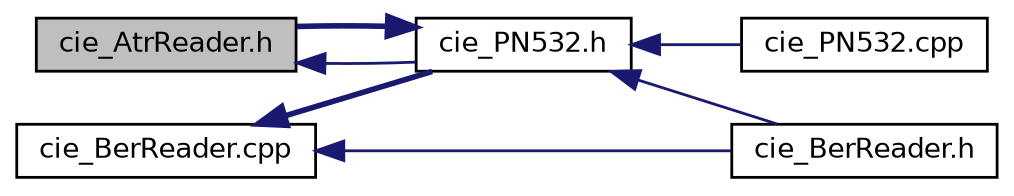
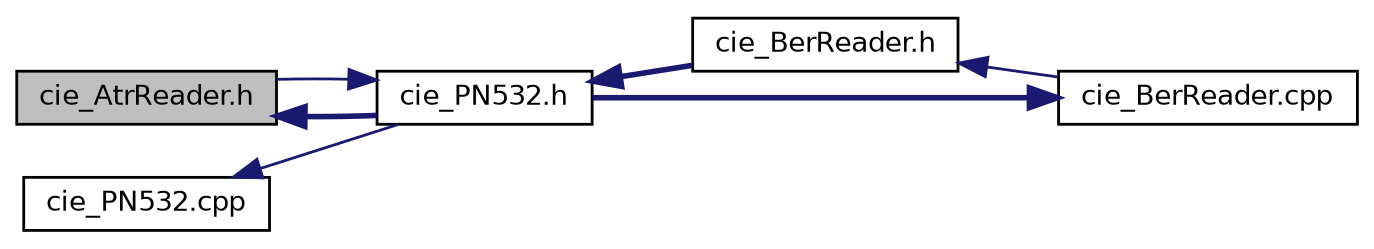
(342, 26) -> (313, 79)
(700, 45) -> (329, 147)
(371, 63) -> (341, 116)
(708, 102) -> (656, 71)
(538, 151) -> (1022, 72)
